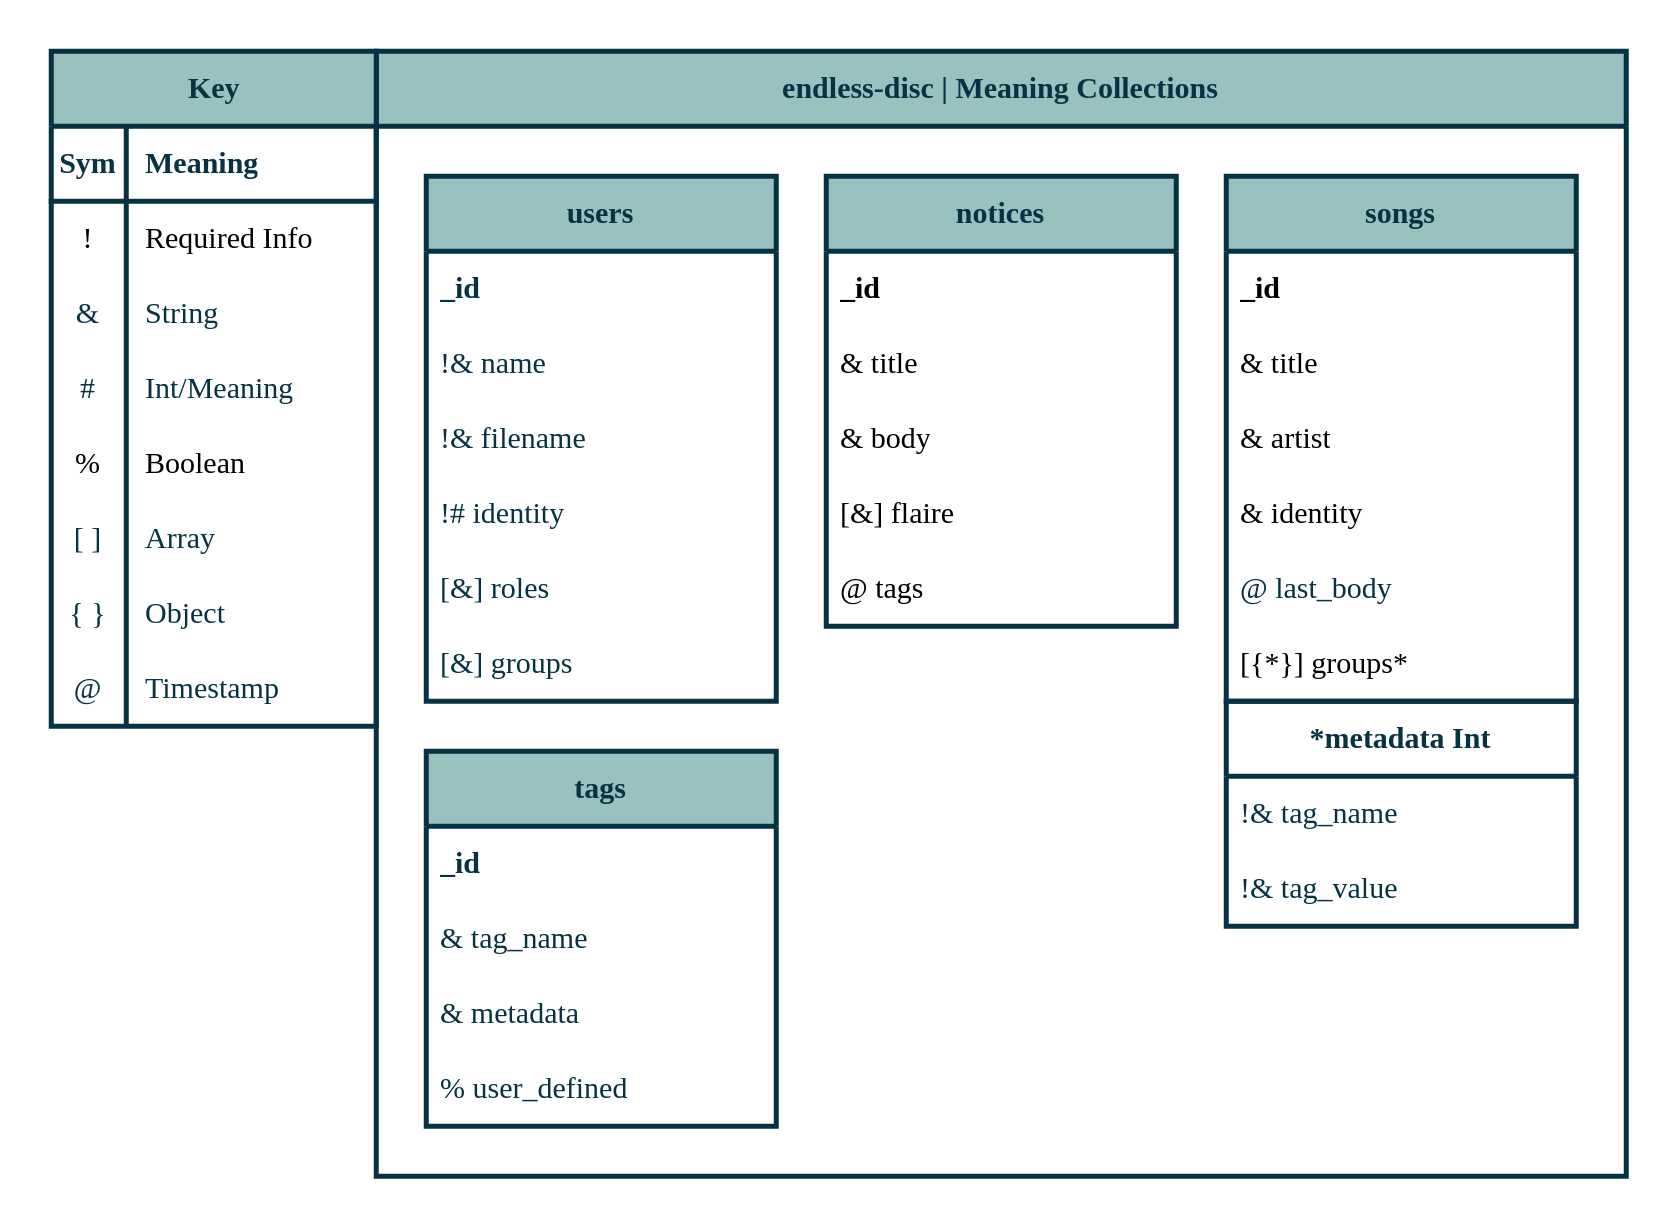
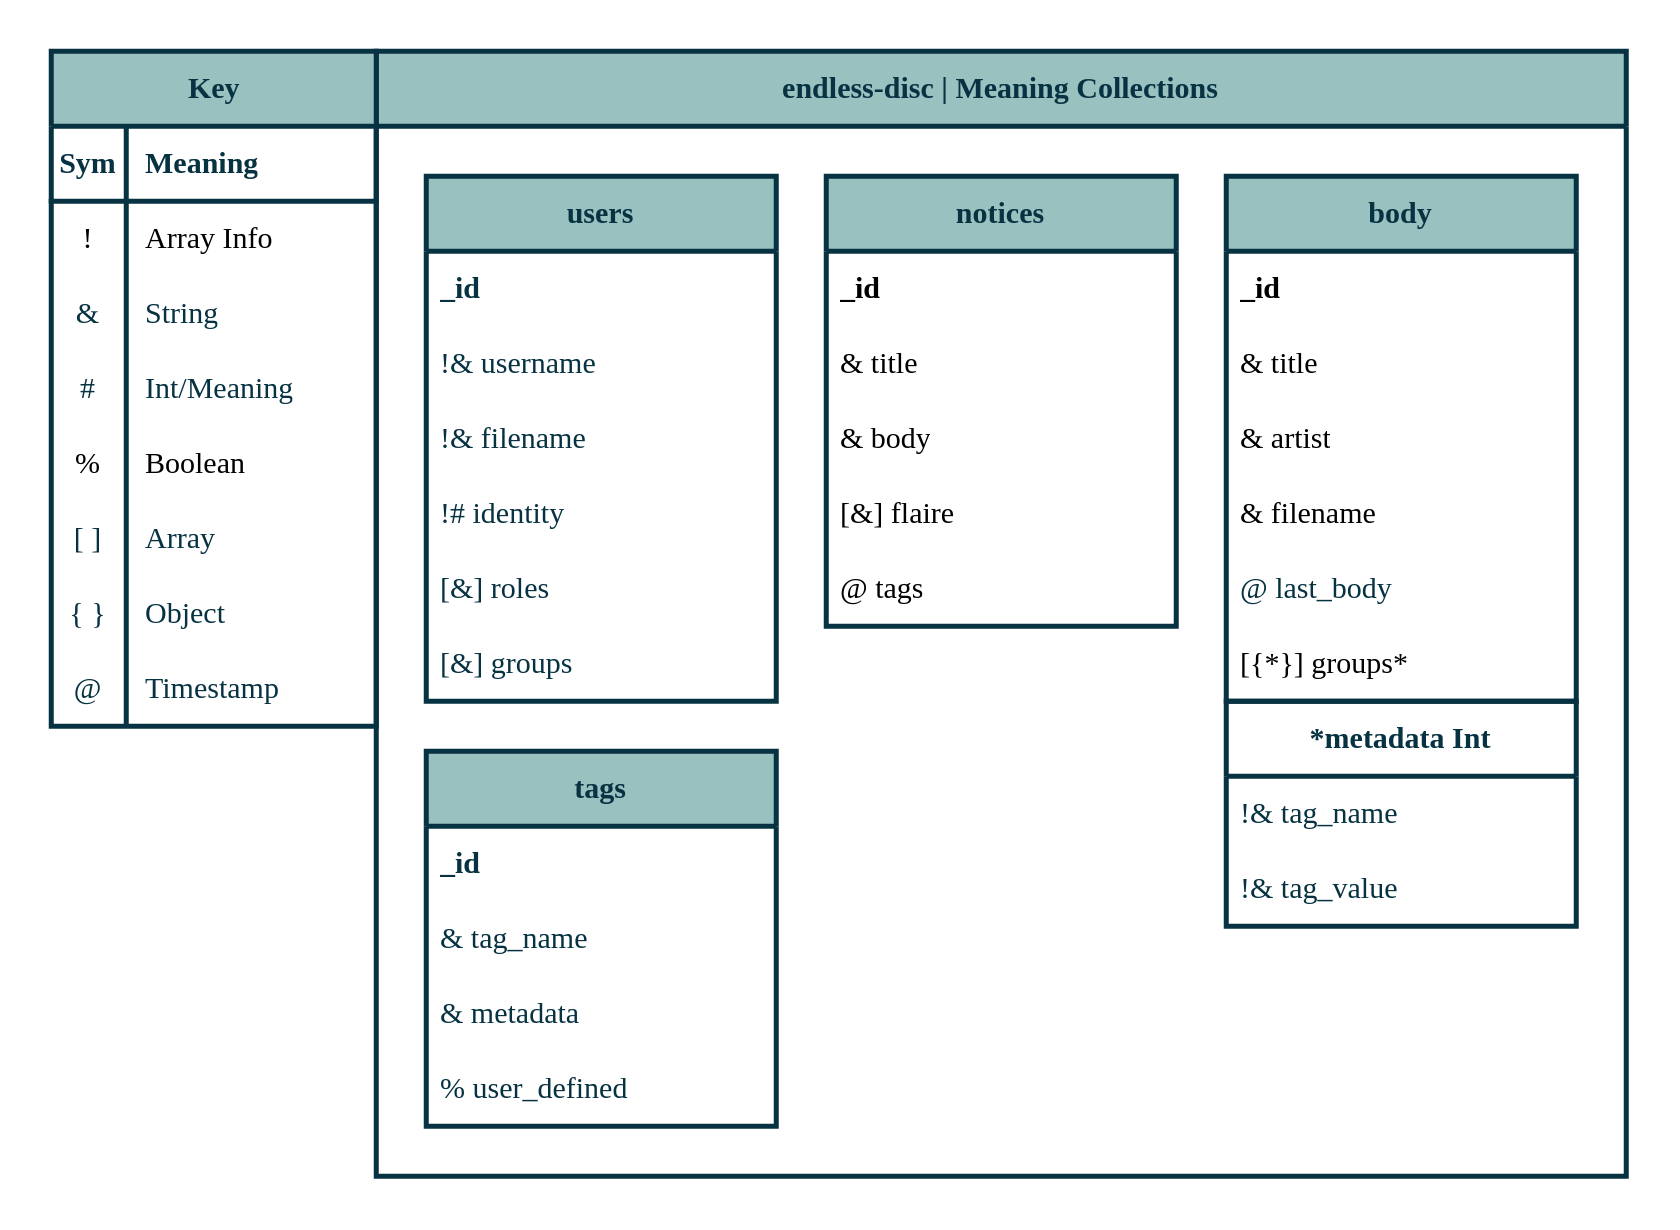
(1401, 214) -> (1401, 214)
(248, 239) -> (226, 239)
(492, 364) -> (526, 364)
(1314, 514) -> (1314, 514)
